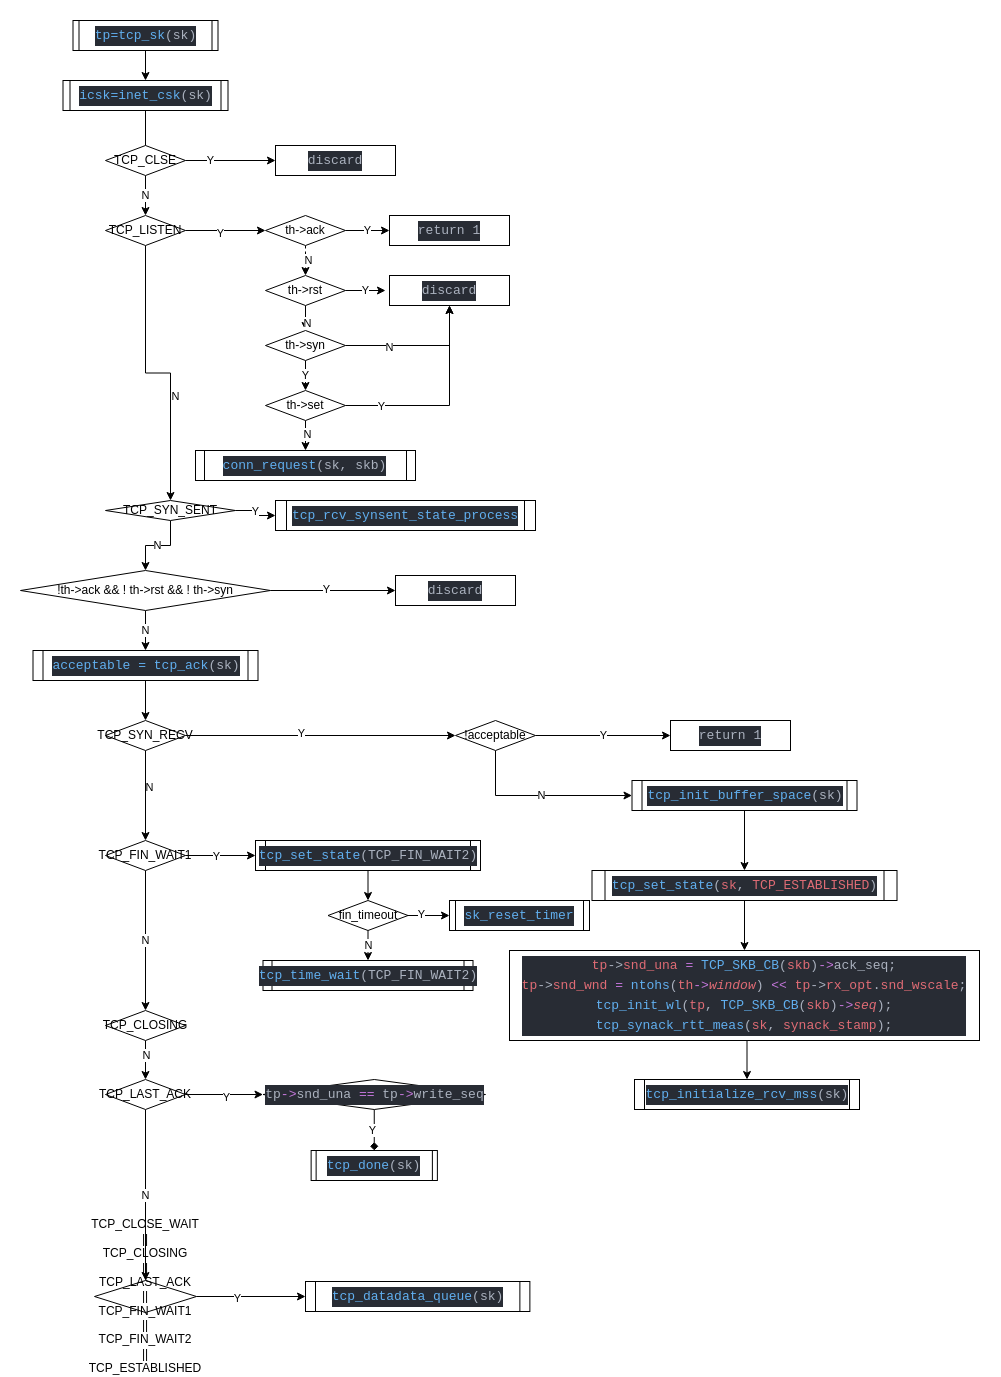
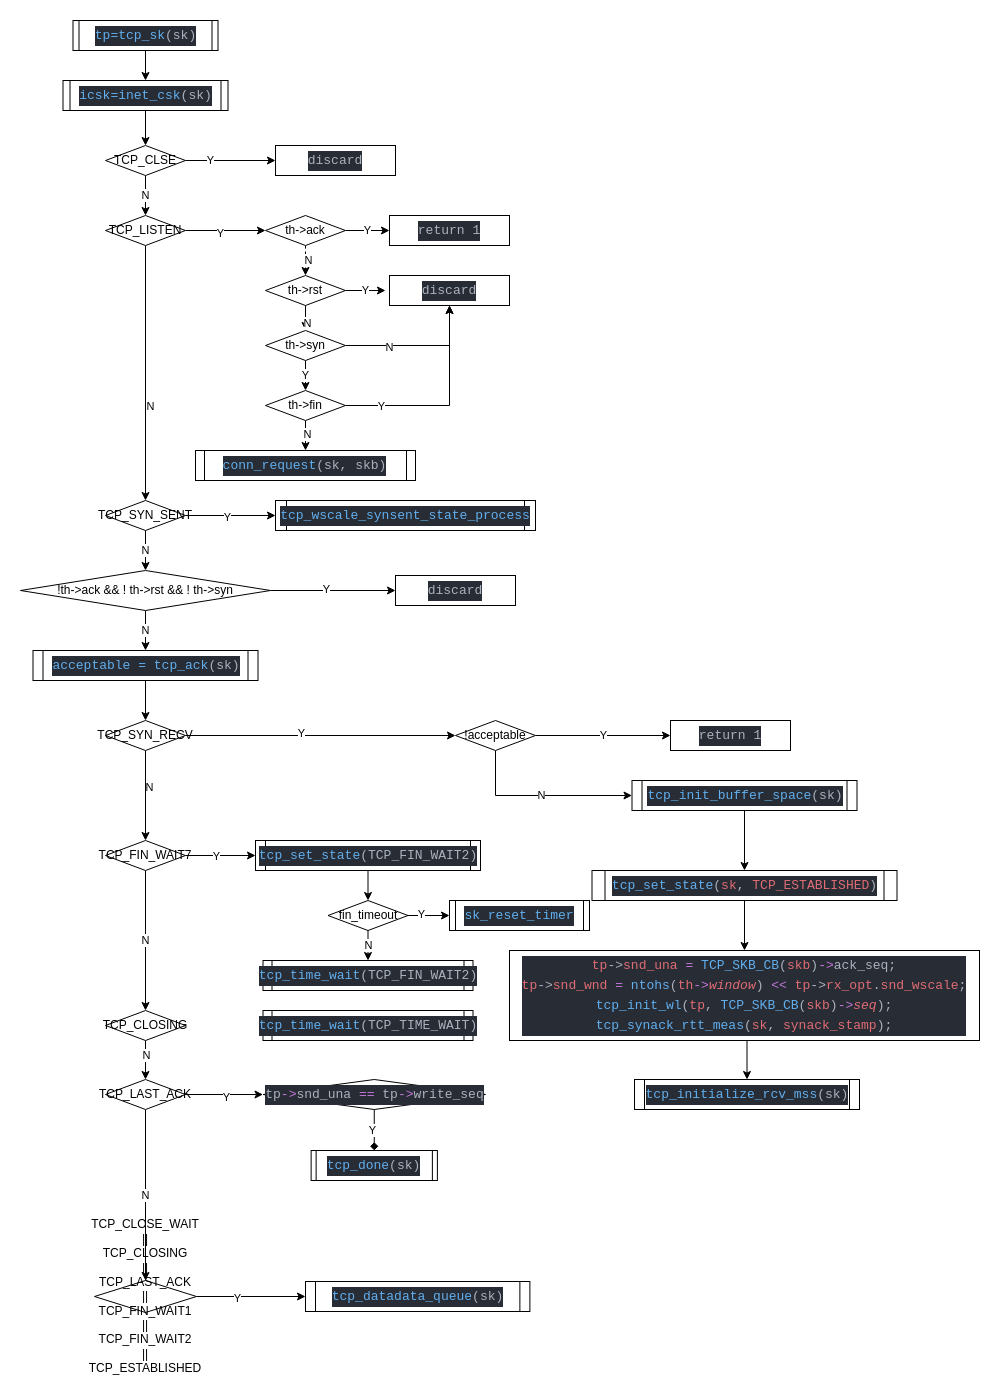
(146, 140) -> (146, 137)
(306, 406) -> (306, 406)
(171, 511) -> (146, 516)
(406, 516) -> (406, 516)
(146, 856) -> (146, 856)
none -> (368, 1026)
